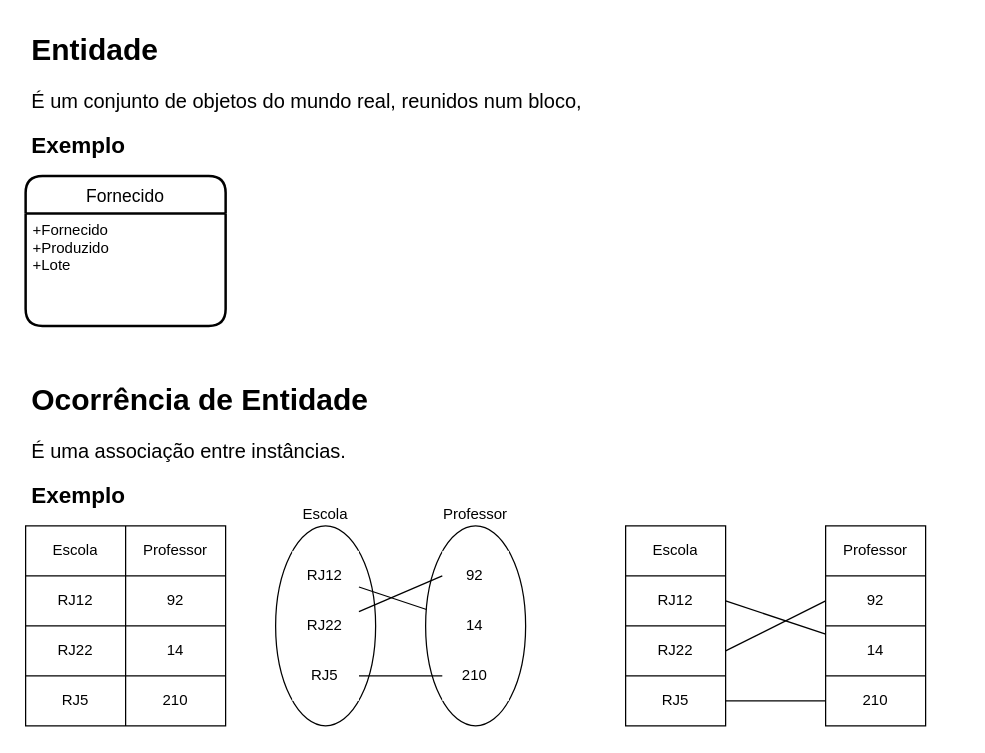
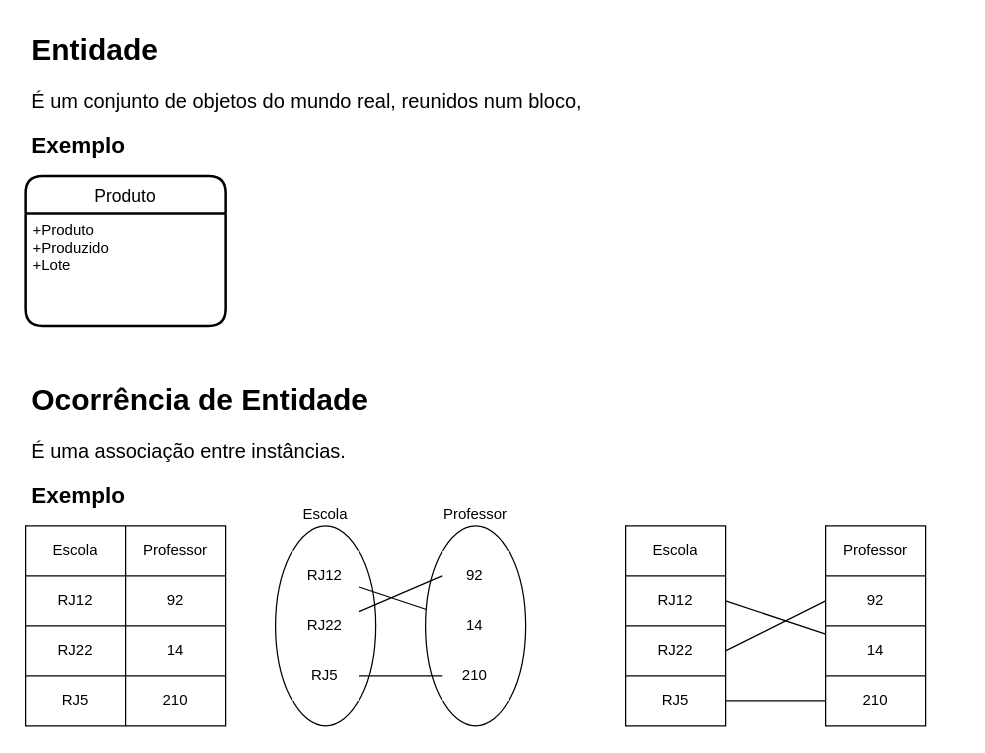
(125, 195) -> (125, 195)
(73, 230) -> (66, 230)
